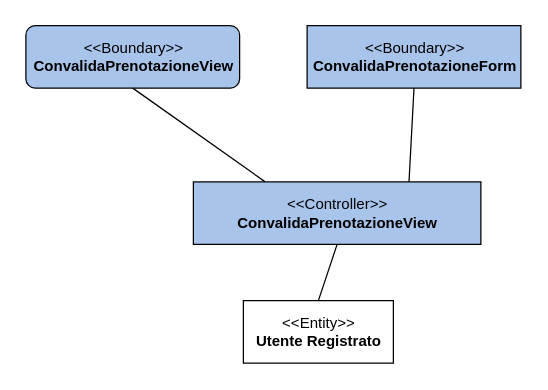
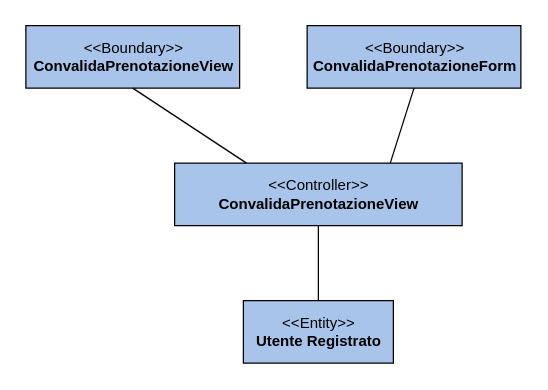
(133, 57) -> (133, 57)
(337, 213) -> (318, 194)
(318, 332) -> (318, 332)
